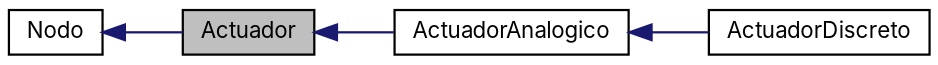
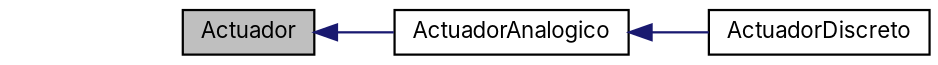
(56, 32) -> none
